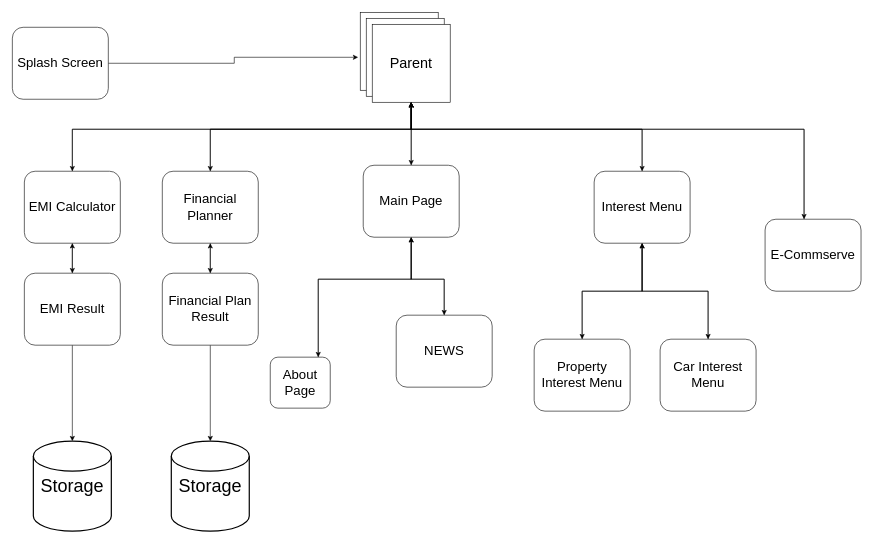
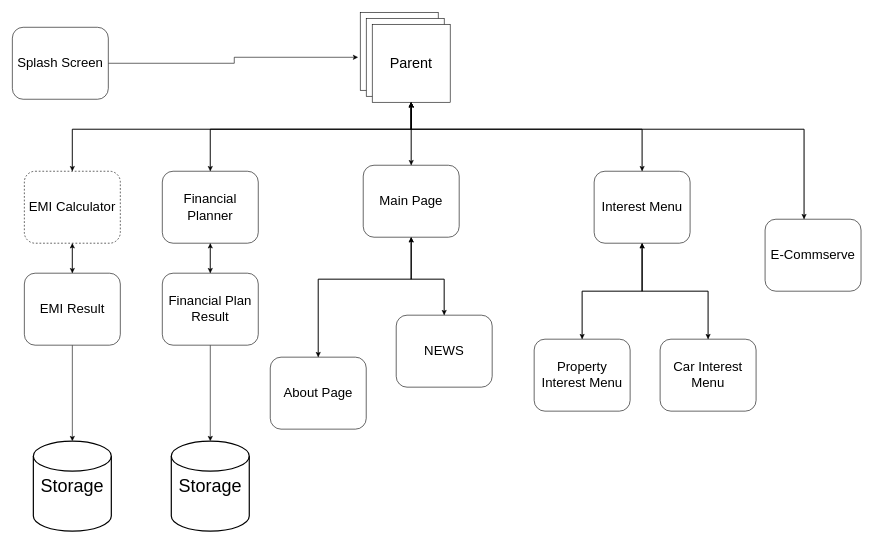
(72, 207) -> (72, 207)
(300, 383) -> (318, 393)
